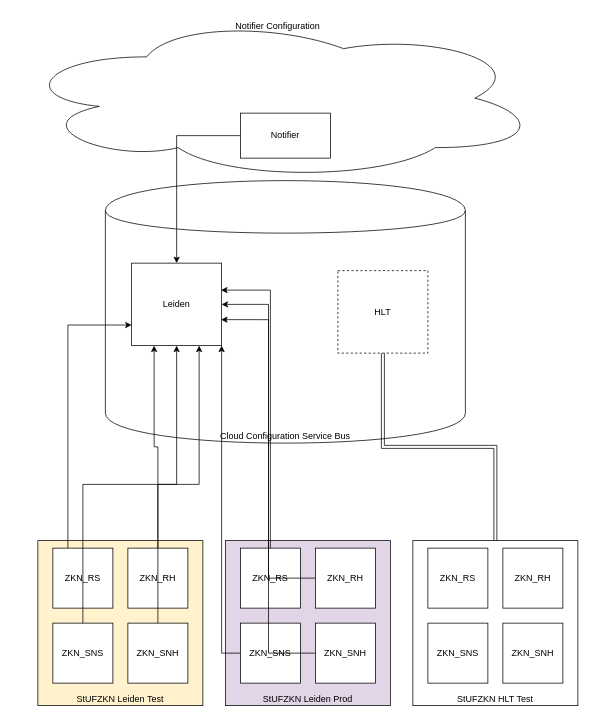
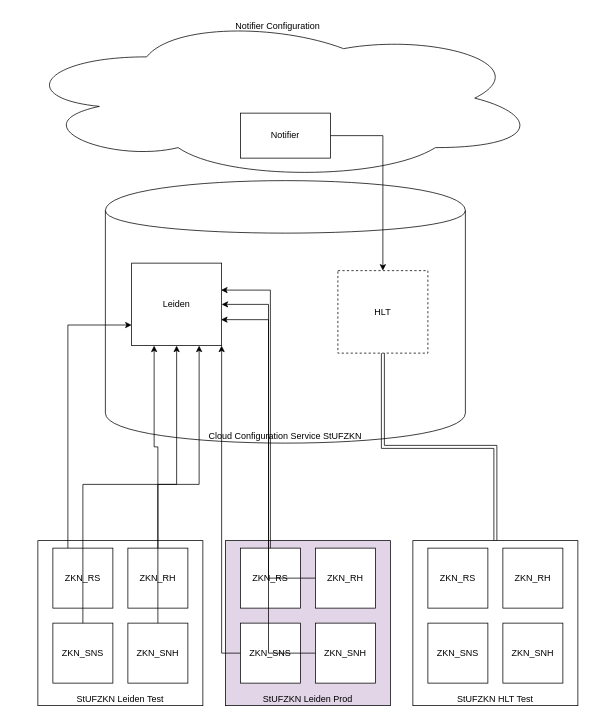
(177, 165) -> (358, 135)
(285, 435) -> (285, 435)
(120, 623) -> (120, 623)
